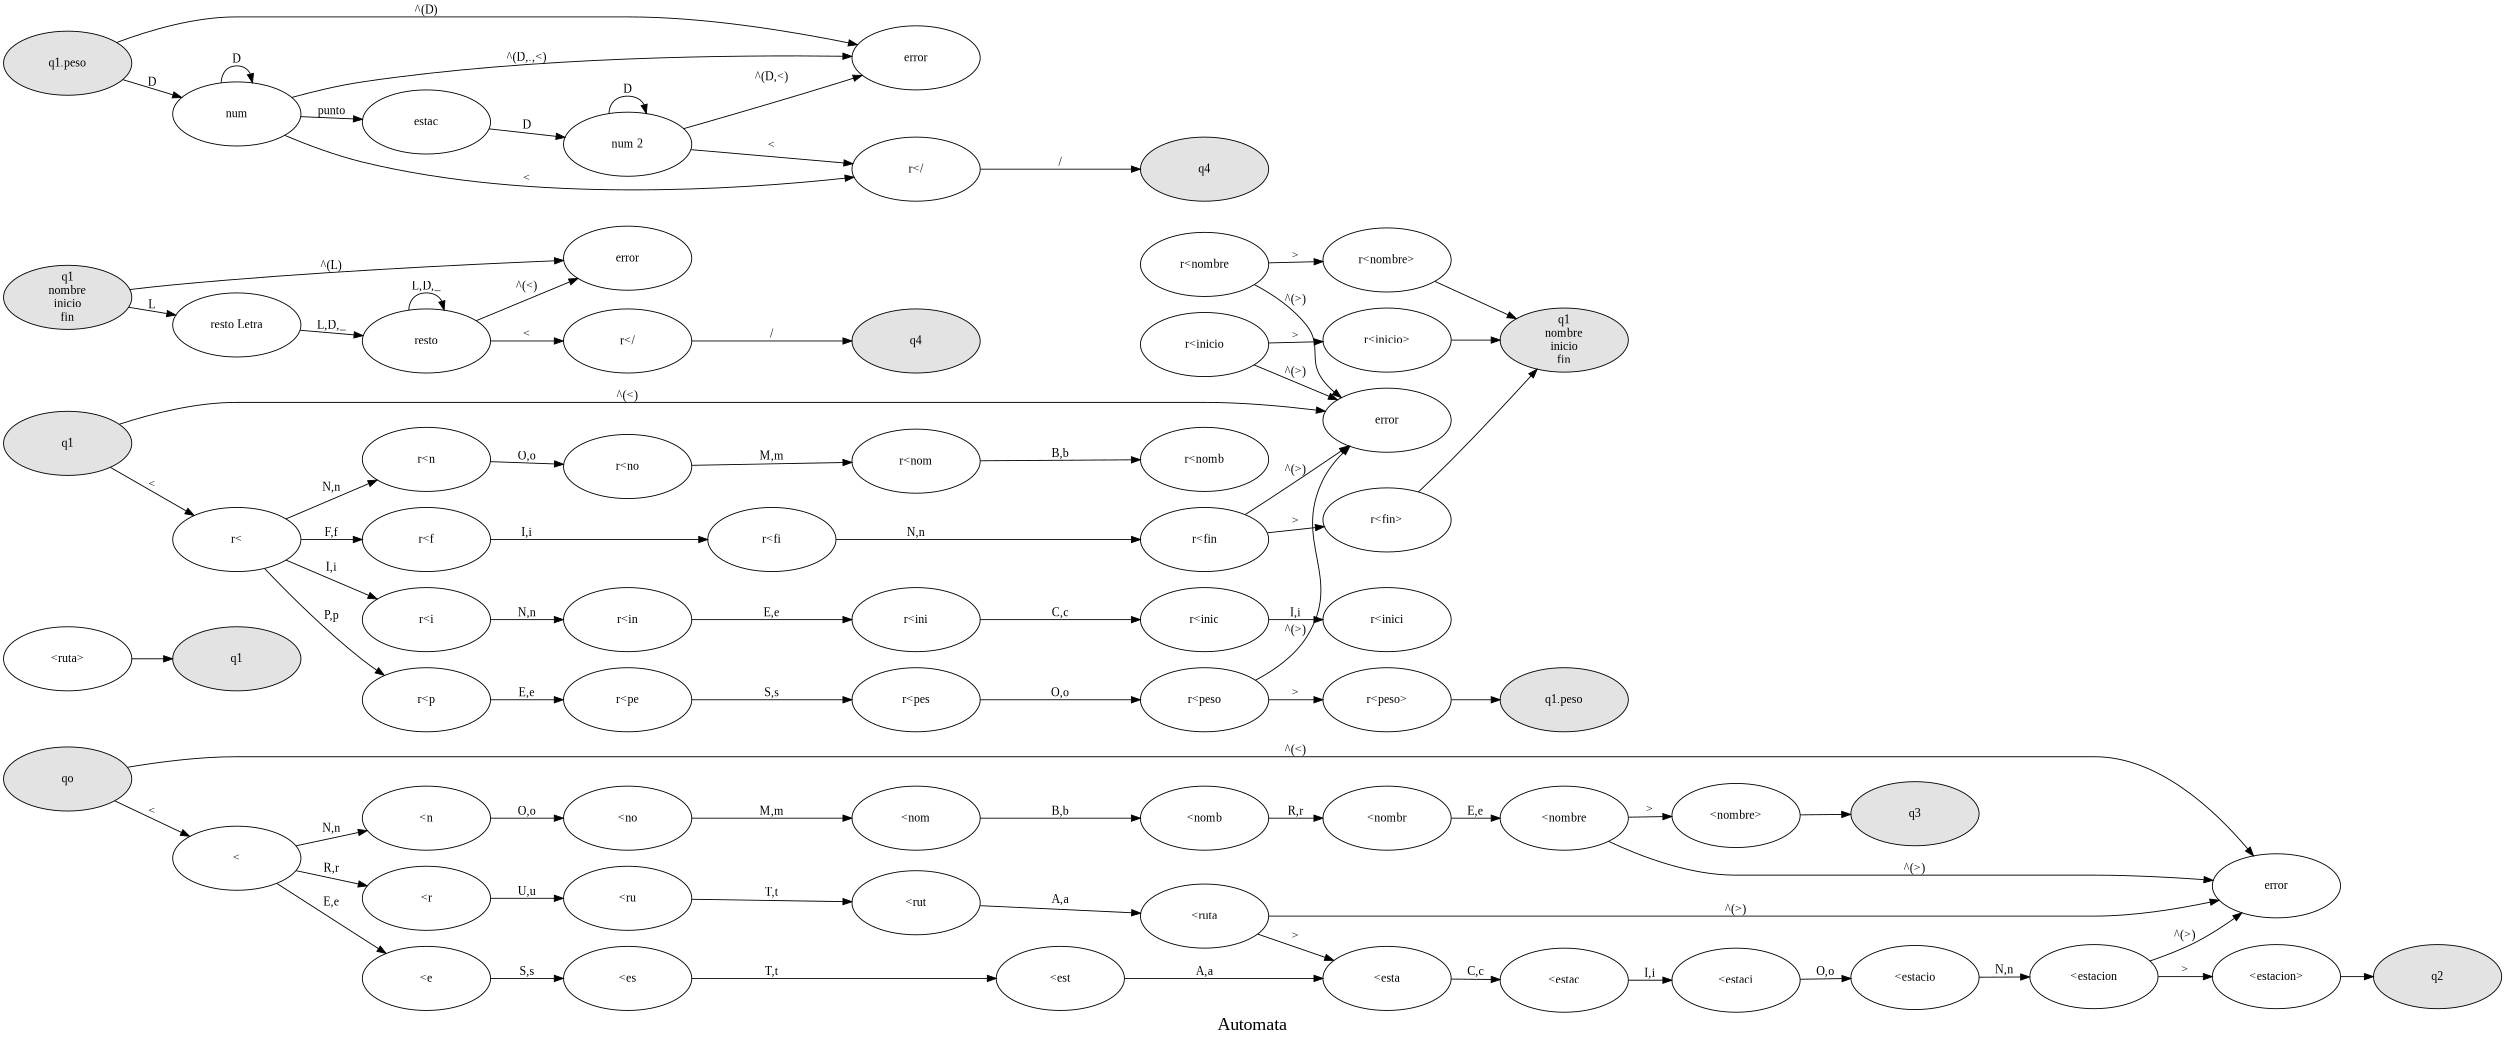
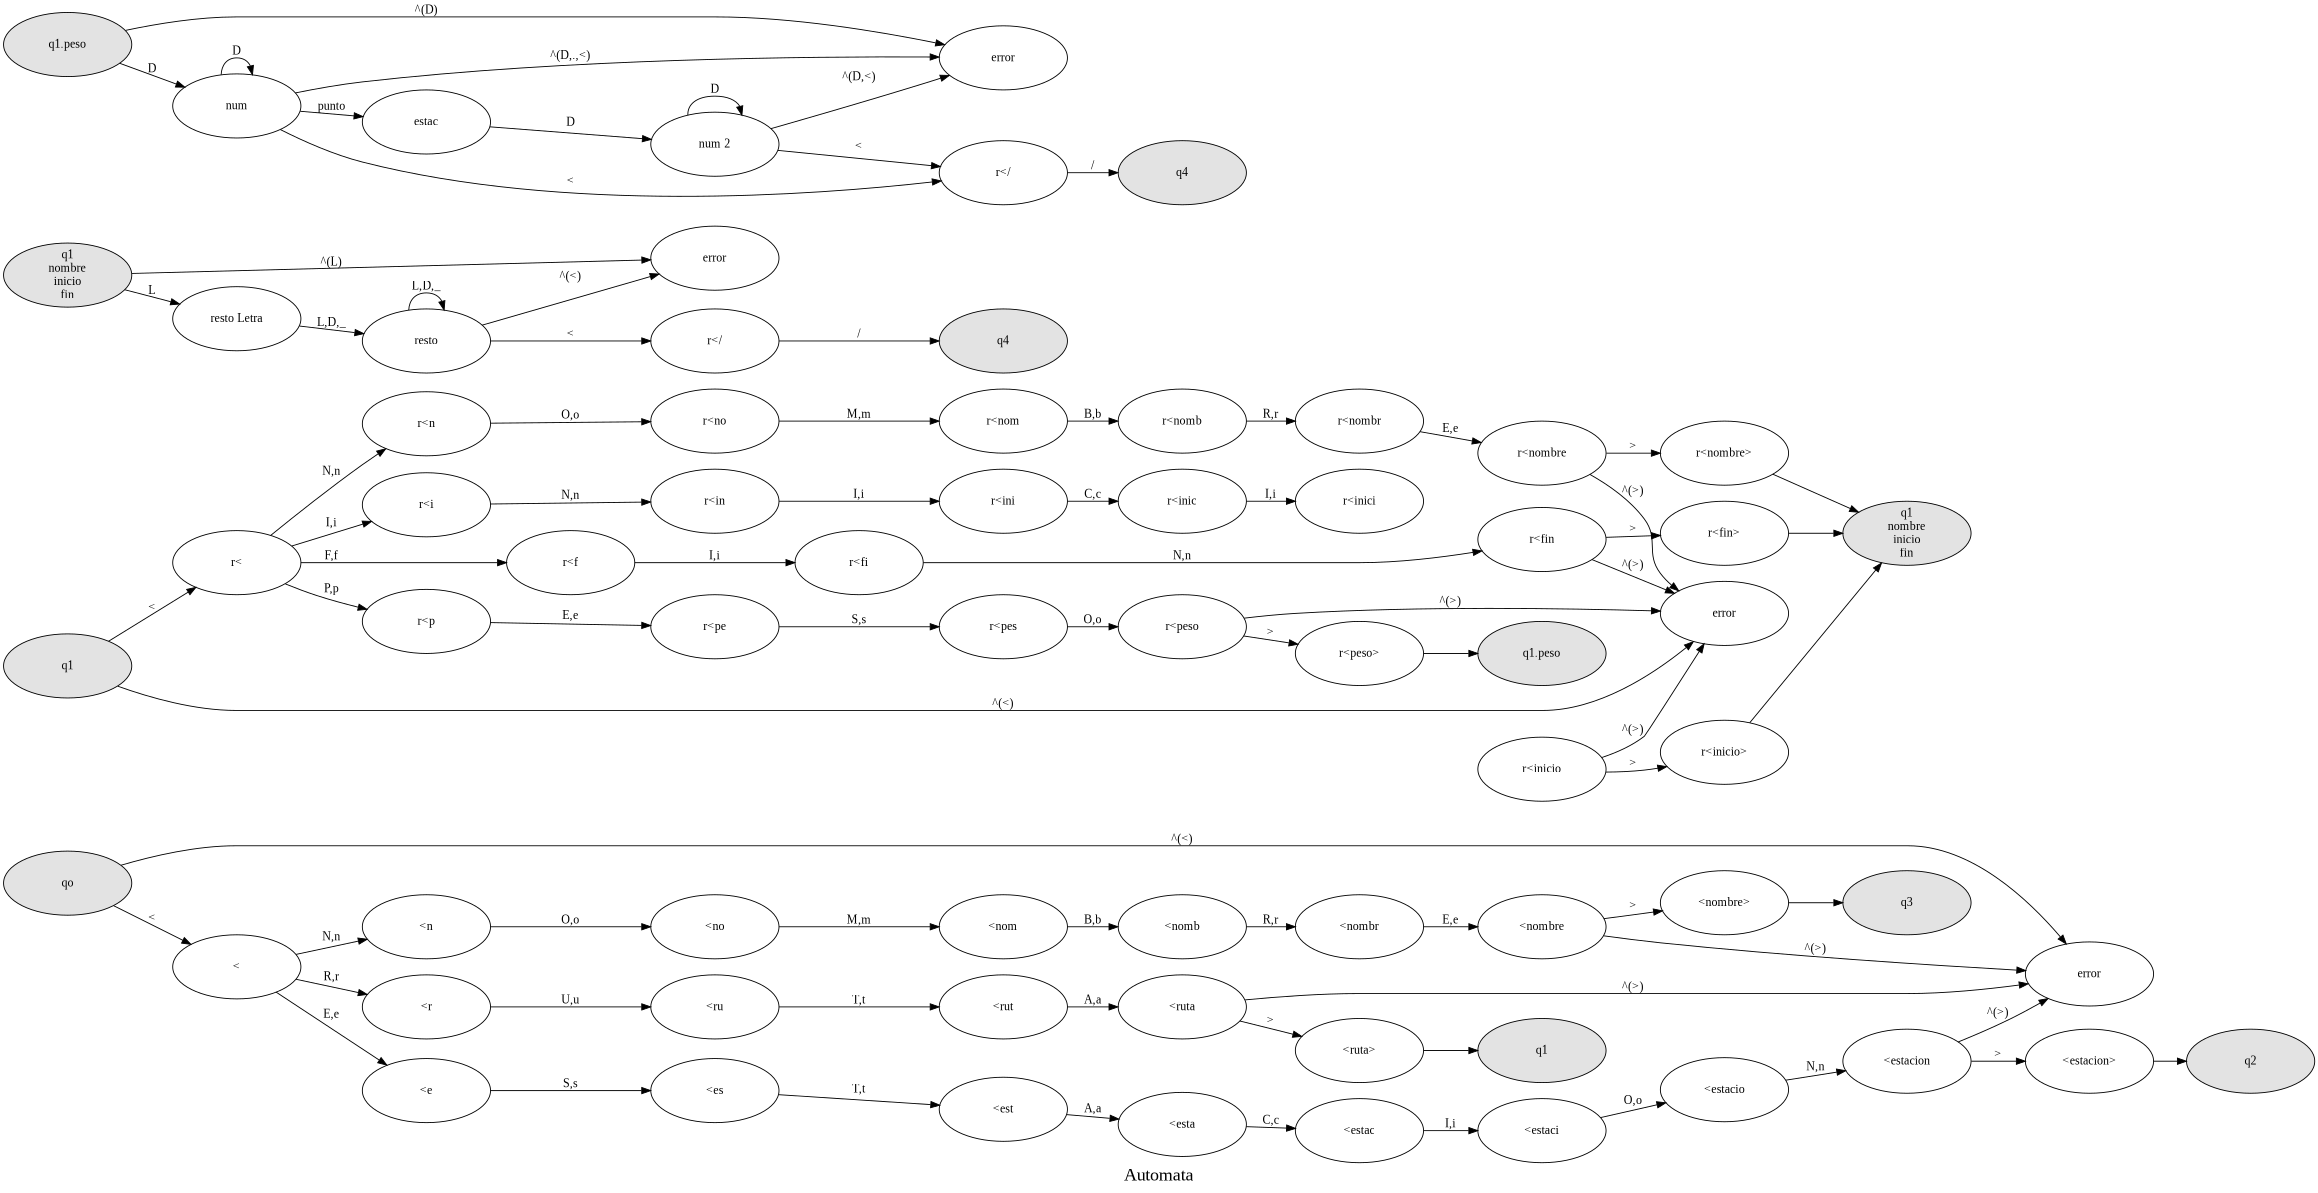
none -> (1359, 421)
(772, 613) -> (859, 495)
(1291, 946) -> (1266, 1028)
